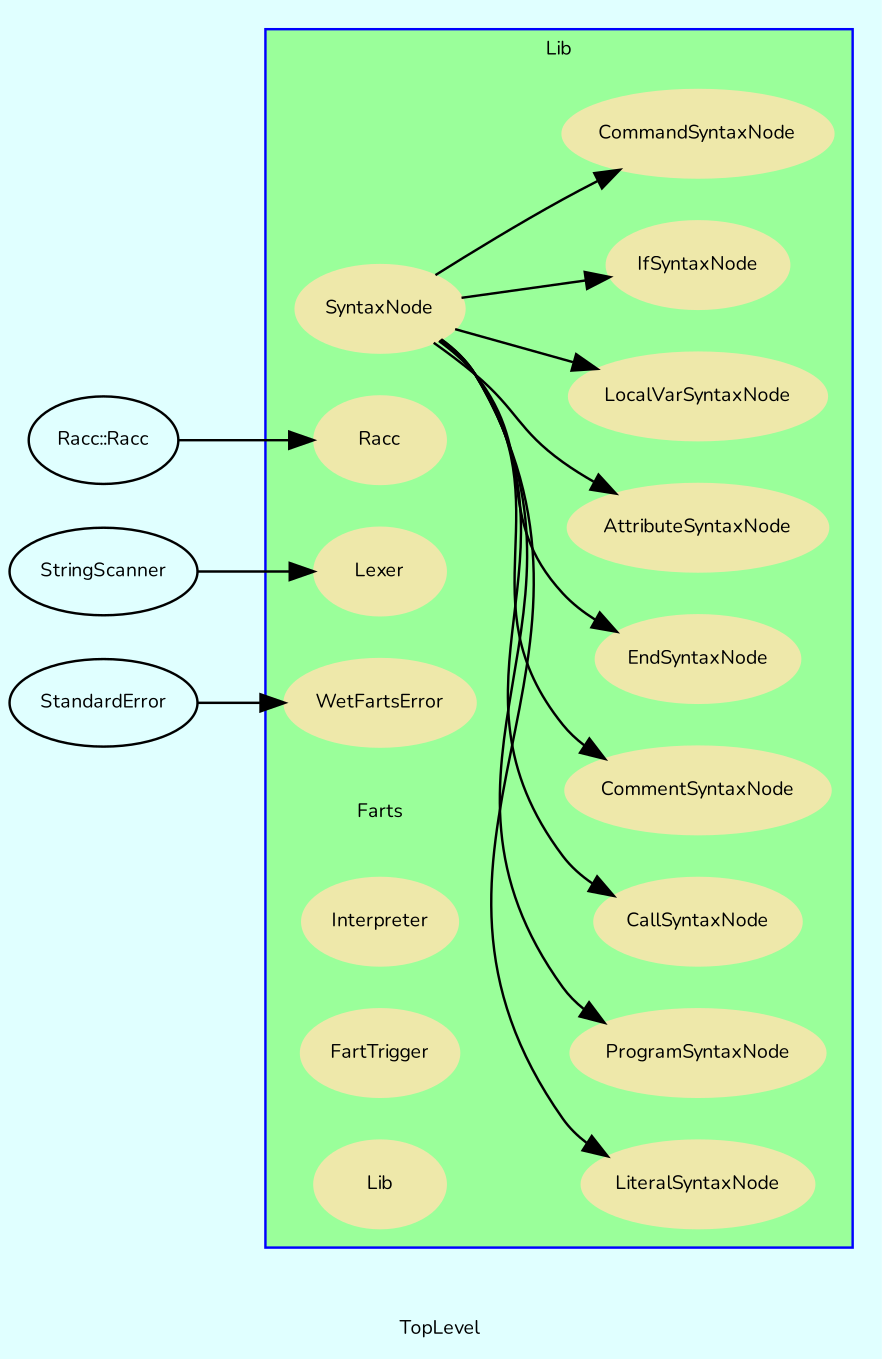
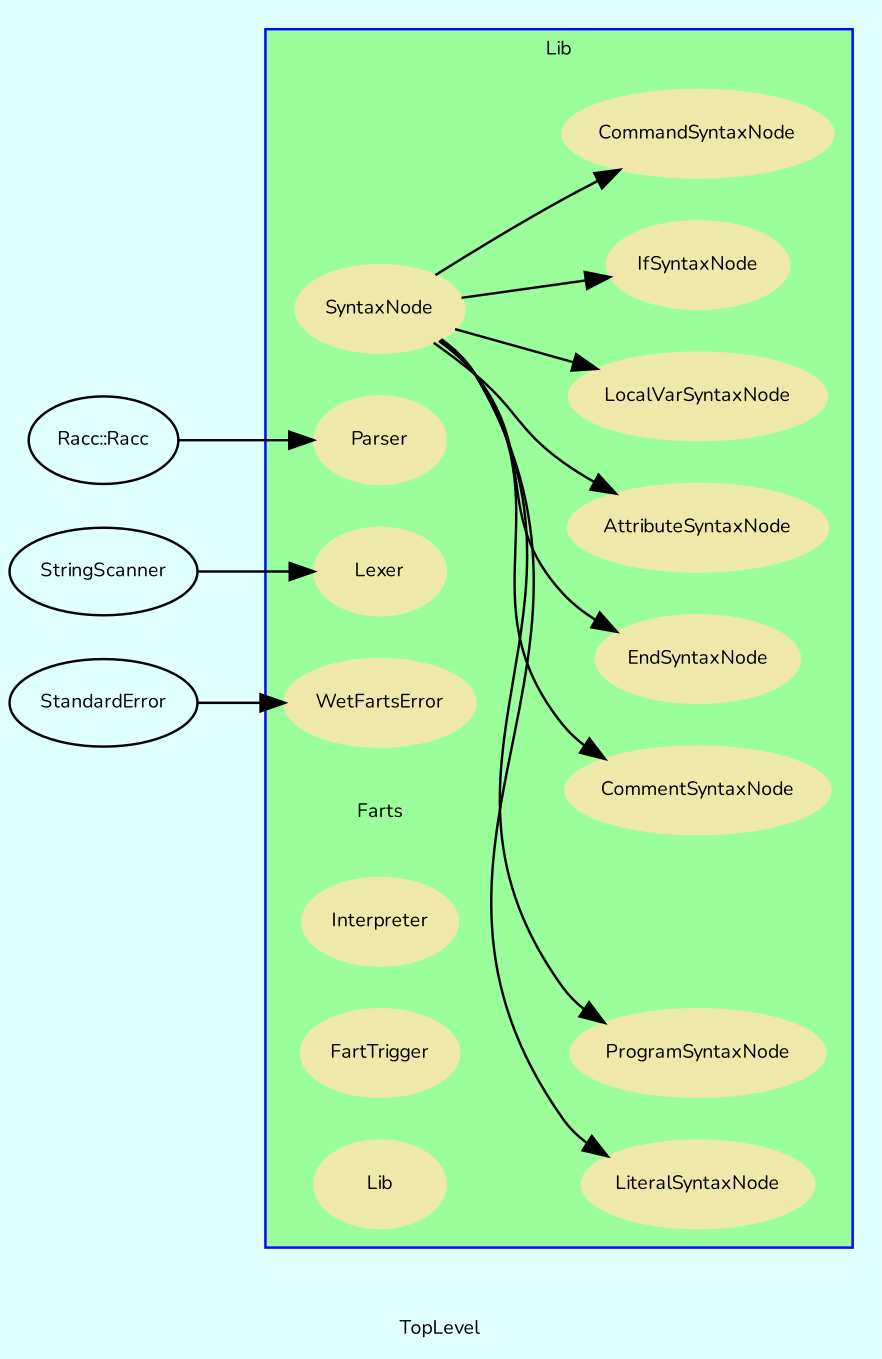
(380, 440) -> (380, 440)
(698, 922) -> none
